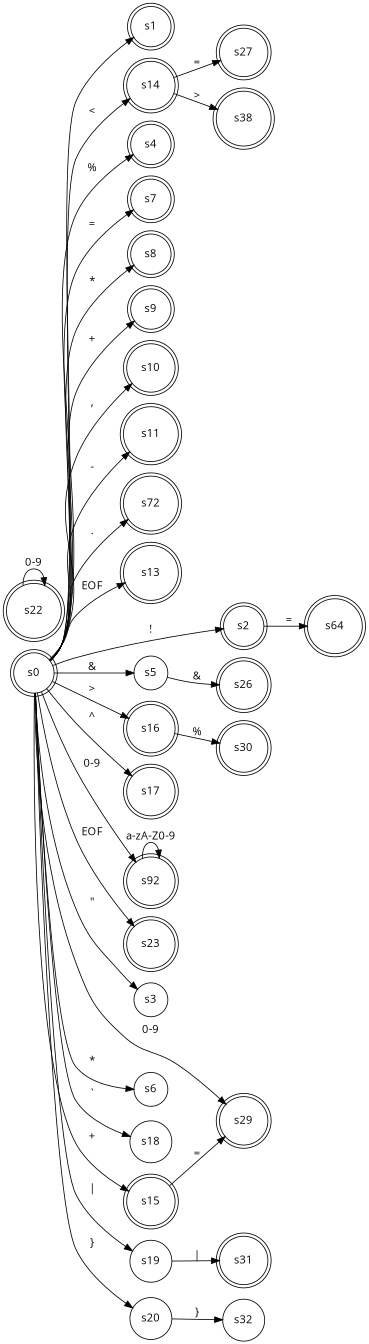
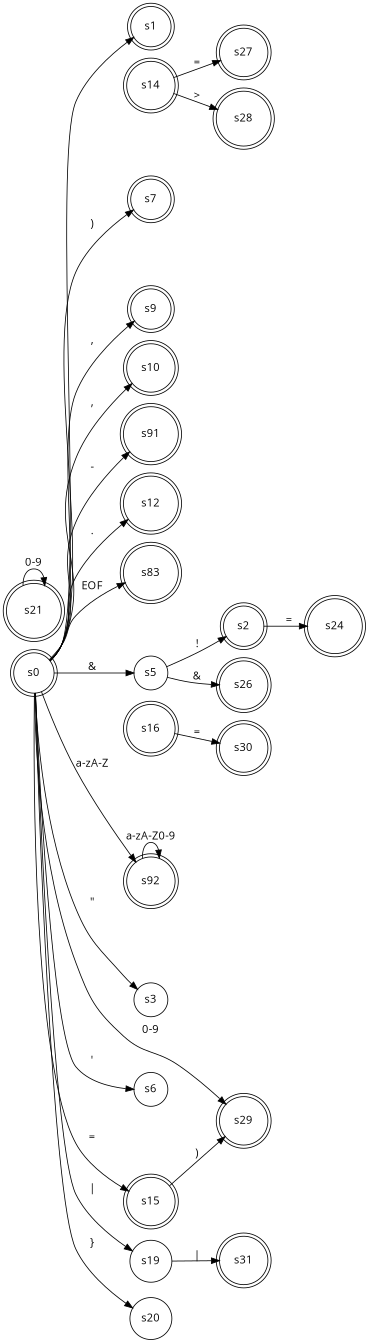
(244, 119) -> (244, 119)
(151, 144) -> none
(92, 224) -> (92, 224)
(151, 254) -> none
(92, 340) -> (92, 340)
(68, 375) -> none
(151, 434) -> (151, 434)
(151, 504) -> (151, 504)
(151, 573) -> (151, 573)
(34, 611) -> (34, 611)
(335, 626) -> (335, 626)
(133, 644) -> (193, 655)
(87, 698) -> none
(197, 732) -> (197, 732)
(92, 764) -> (92, 764)
(151, 792) -> none
(151, 944) -> none
(92, 1061) -> (92, 1061)
(92, 1137) -> (92, 1137)
(151, 1142) -> none
(197, 1154) -> (197, 1154)
(244, 1320) -> none
